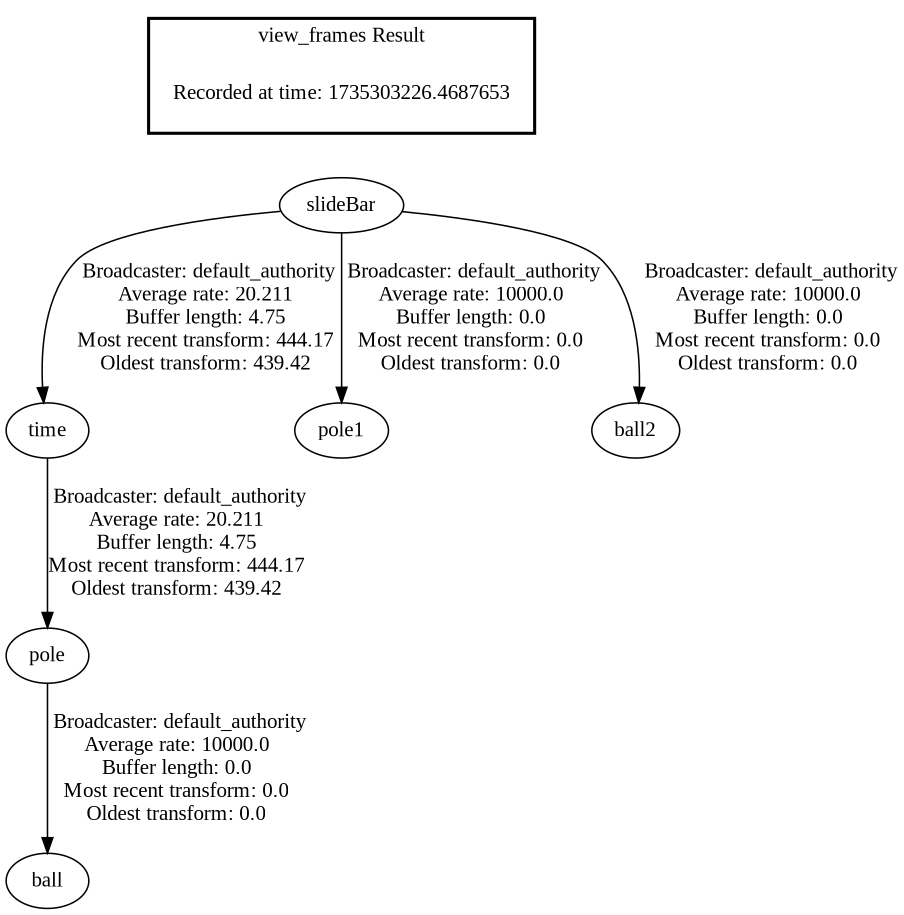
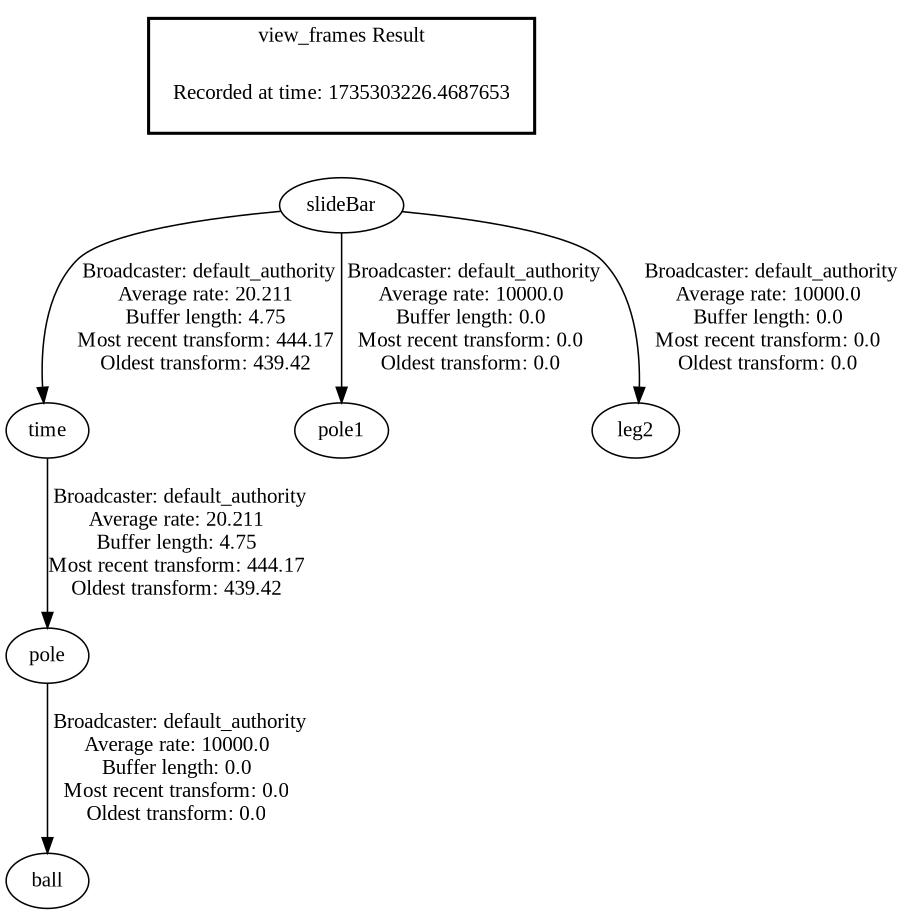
(636, 430) -> (636, 430)
